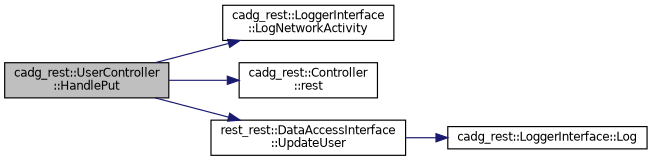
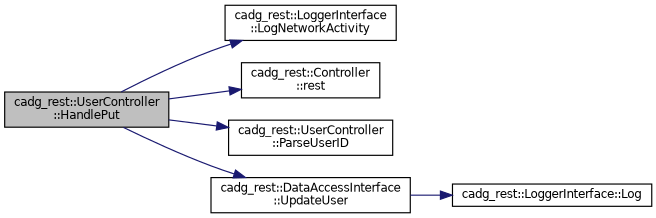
(308, 138) -> (311, 195)
none -> (311, 138)
